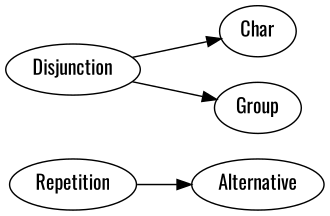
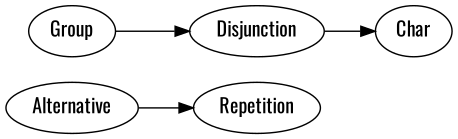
(168, 89) -> (145, 31)
(157, 185) -> (159, 108)
